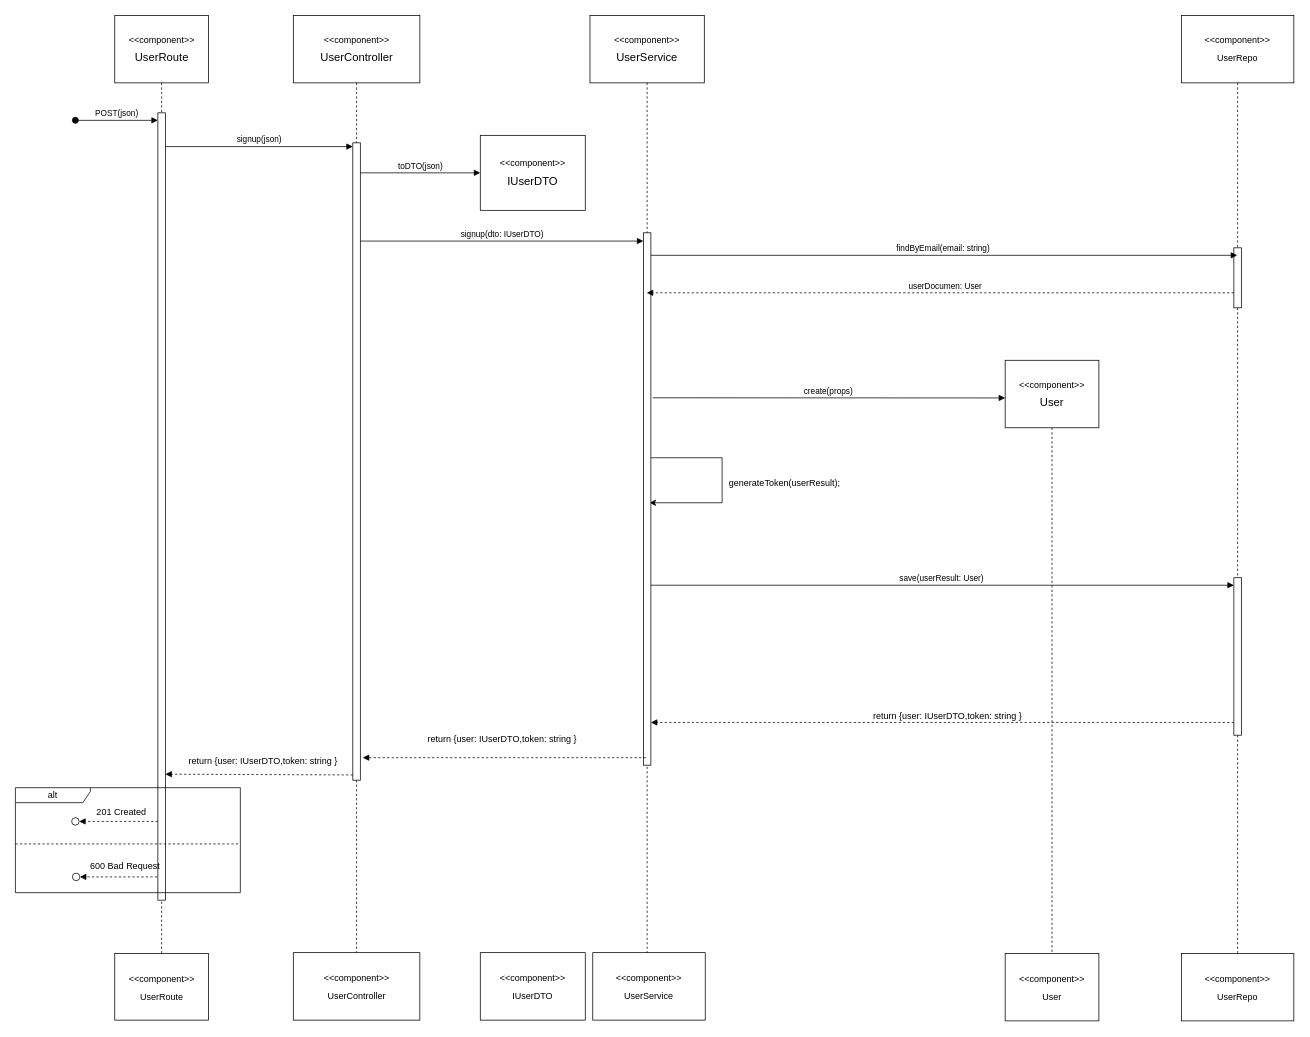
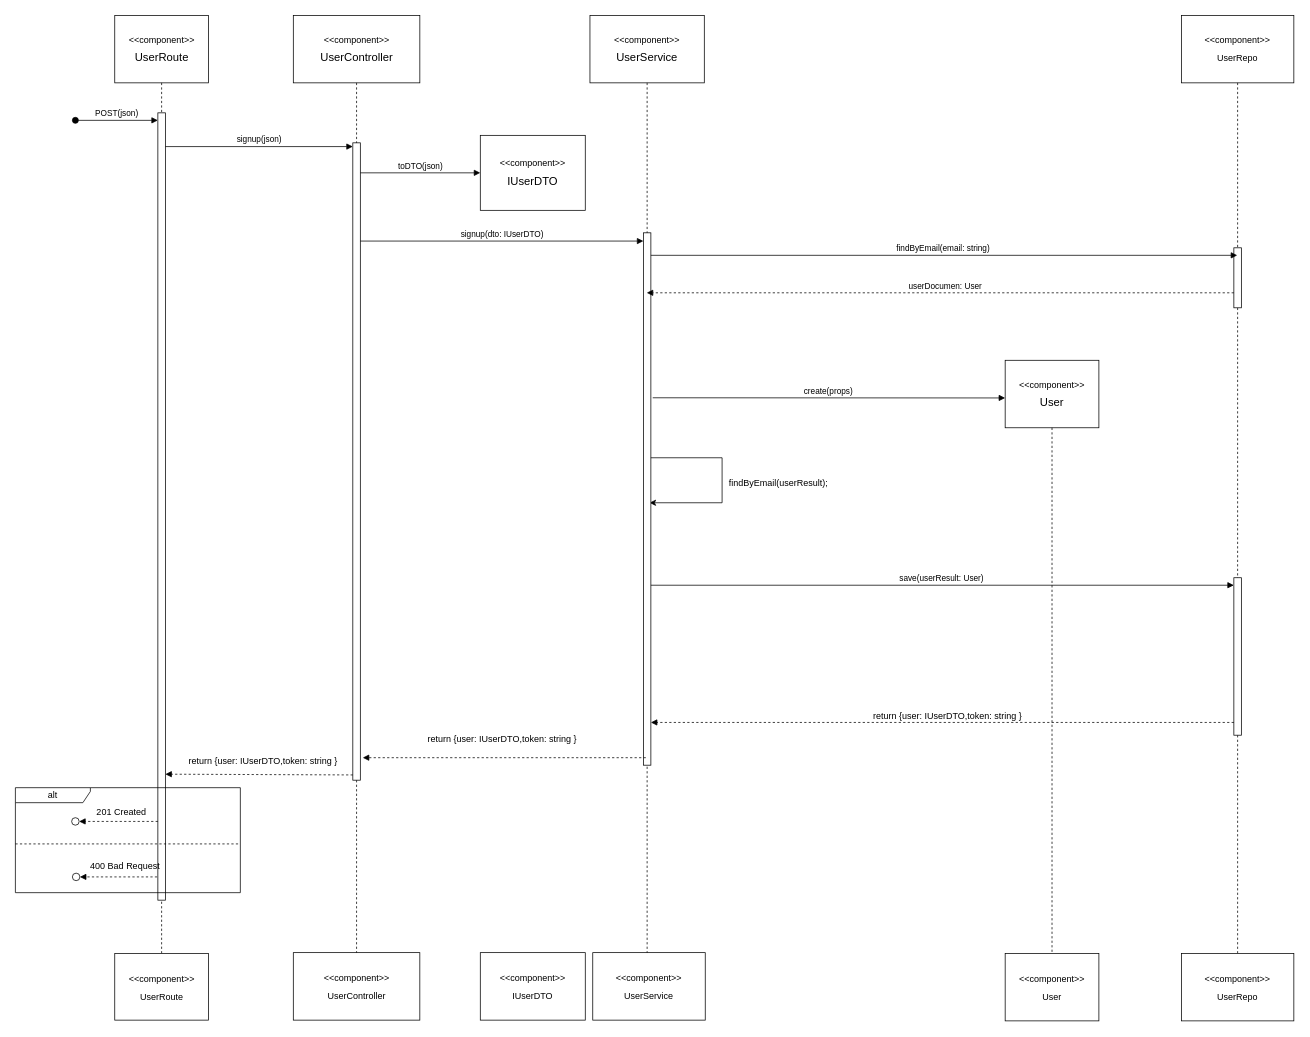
(793, 484) -> (784, 484)
(125, 867) -> (125, 867)
